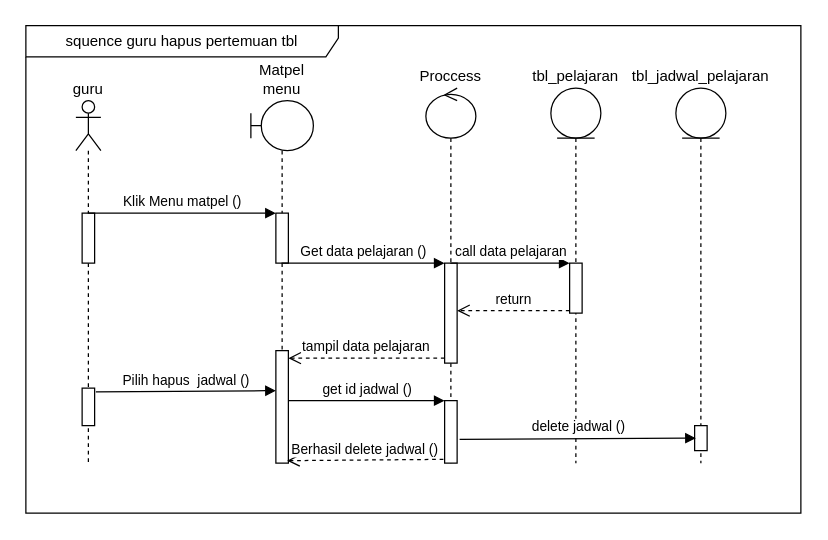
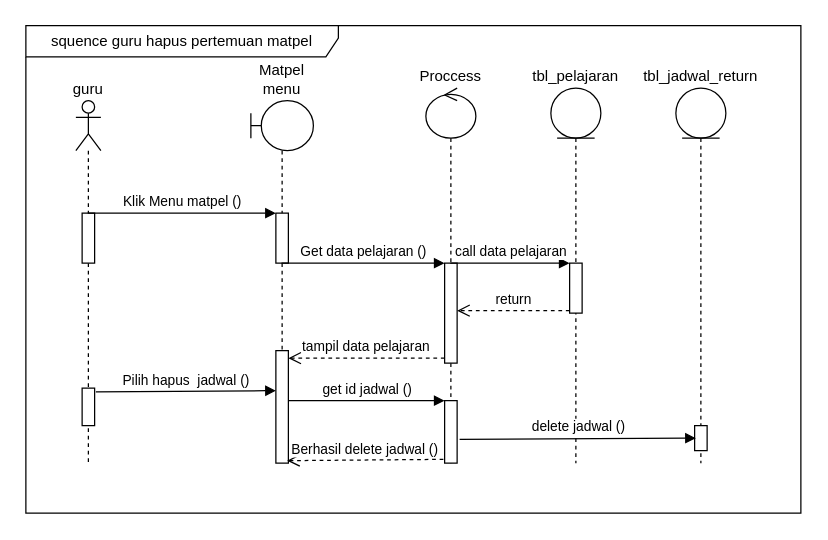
(182, 42) -> (182, 42)
(701, 48) -> (701, 57)
